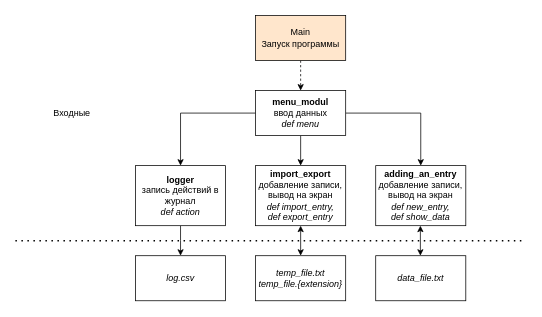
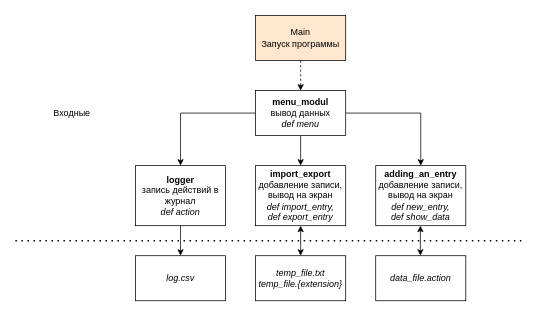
(300, 113) -> (300, 113)
(420, 278) -> (420, 278)
